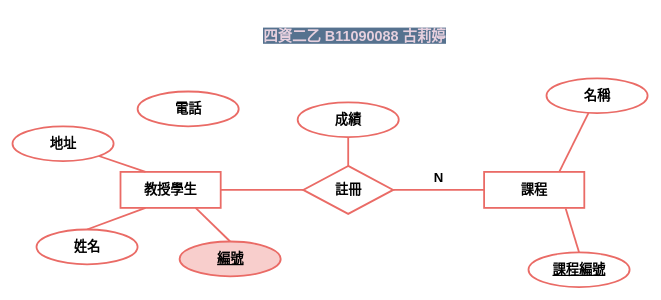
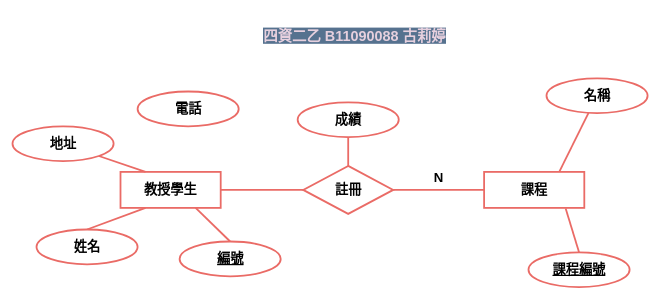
(230, 259) -> (230, 259)
